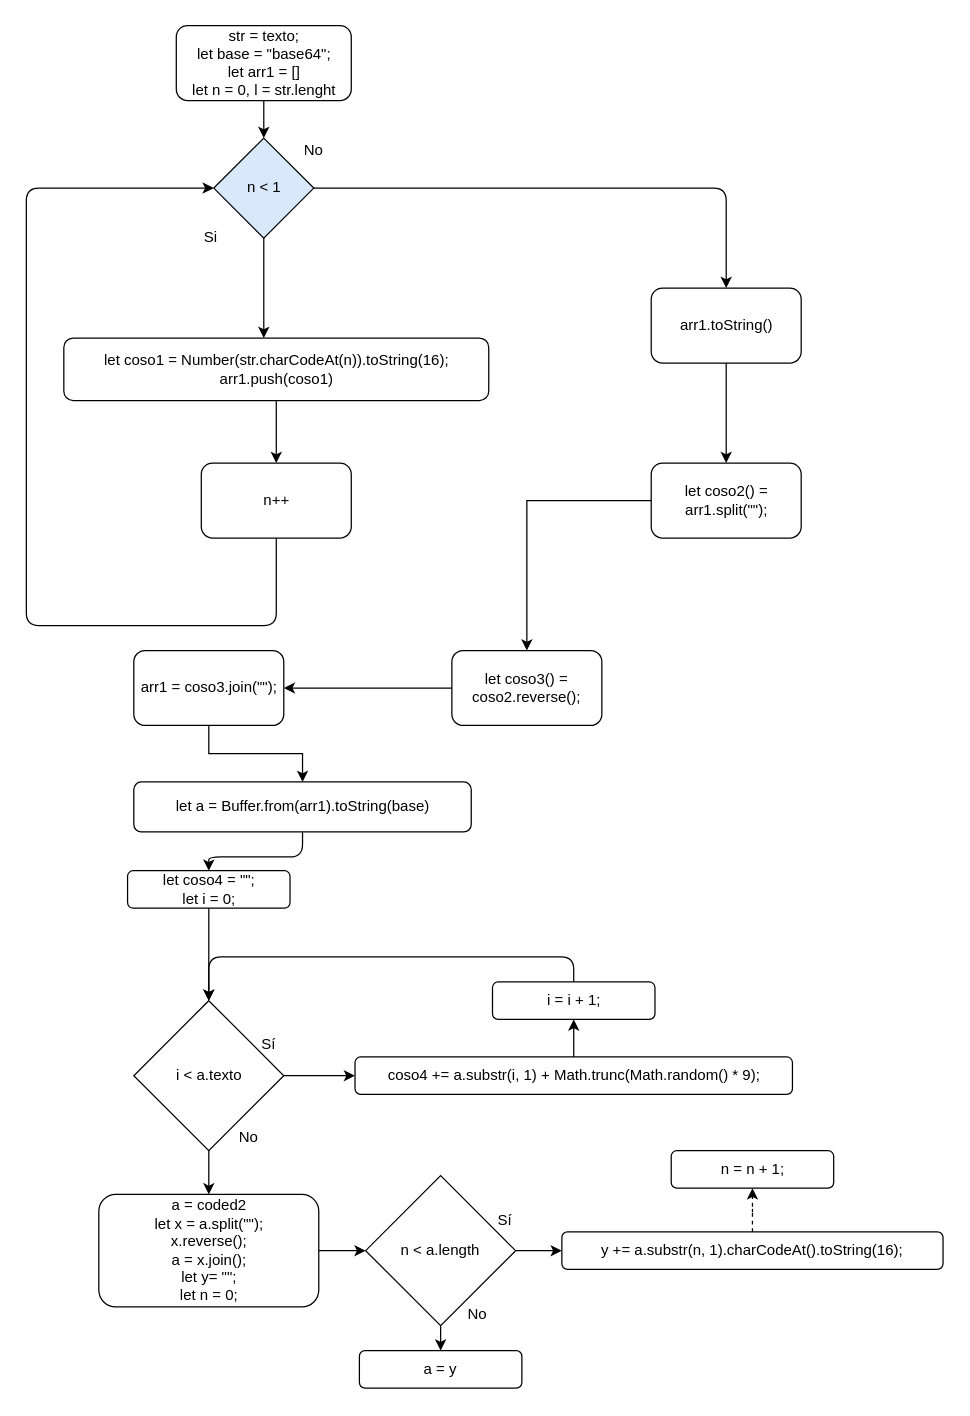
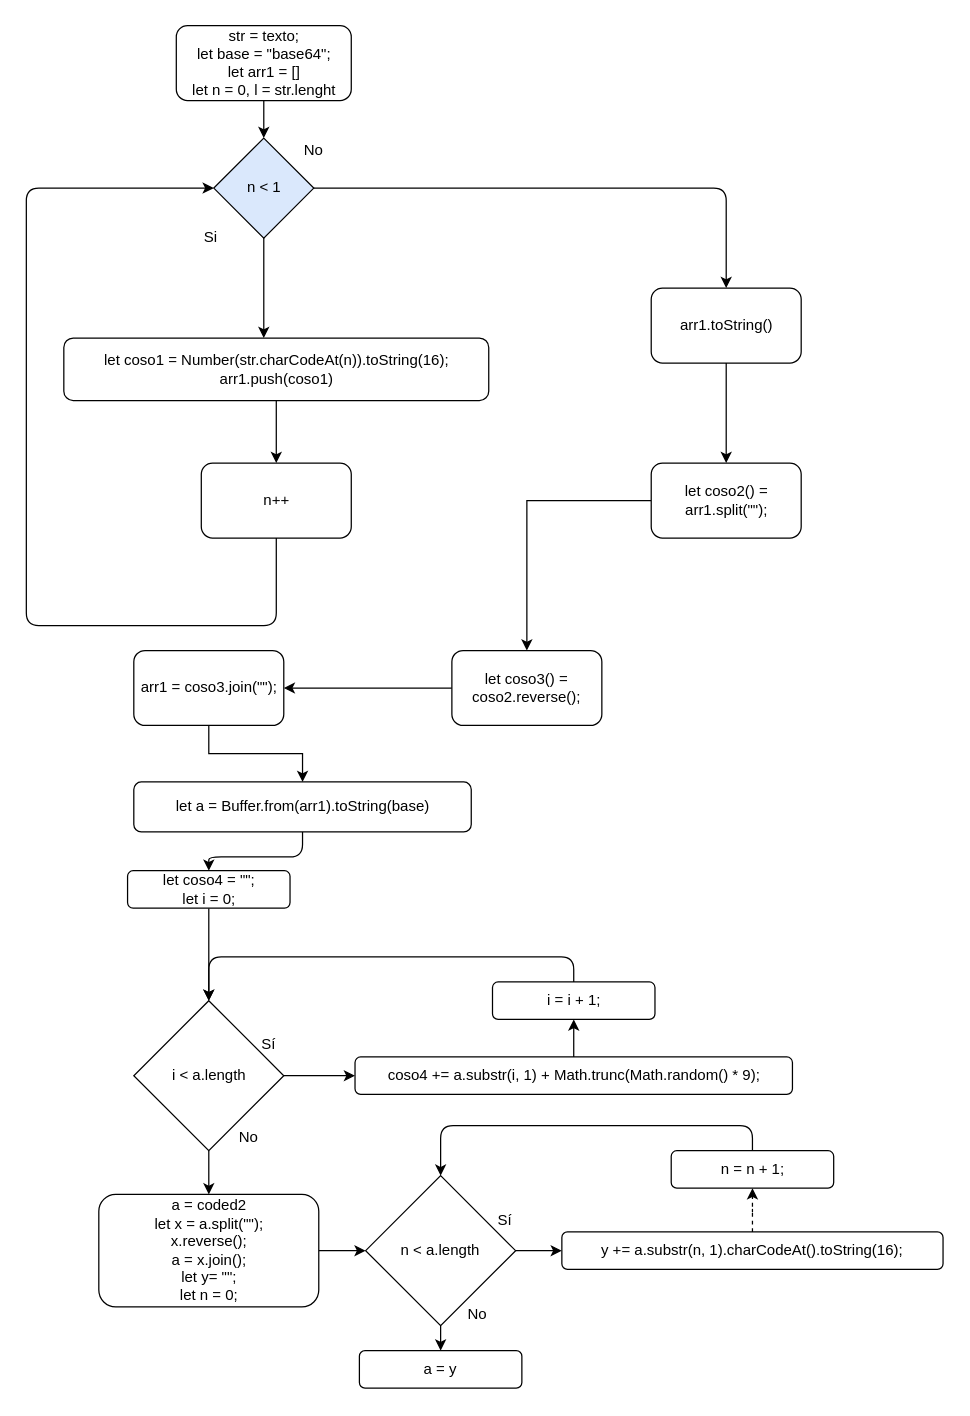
(209, 1076) -> (209, 1076)
none -> (589, 1126)
